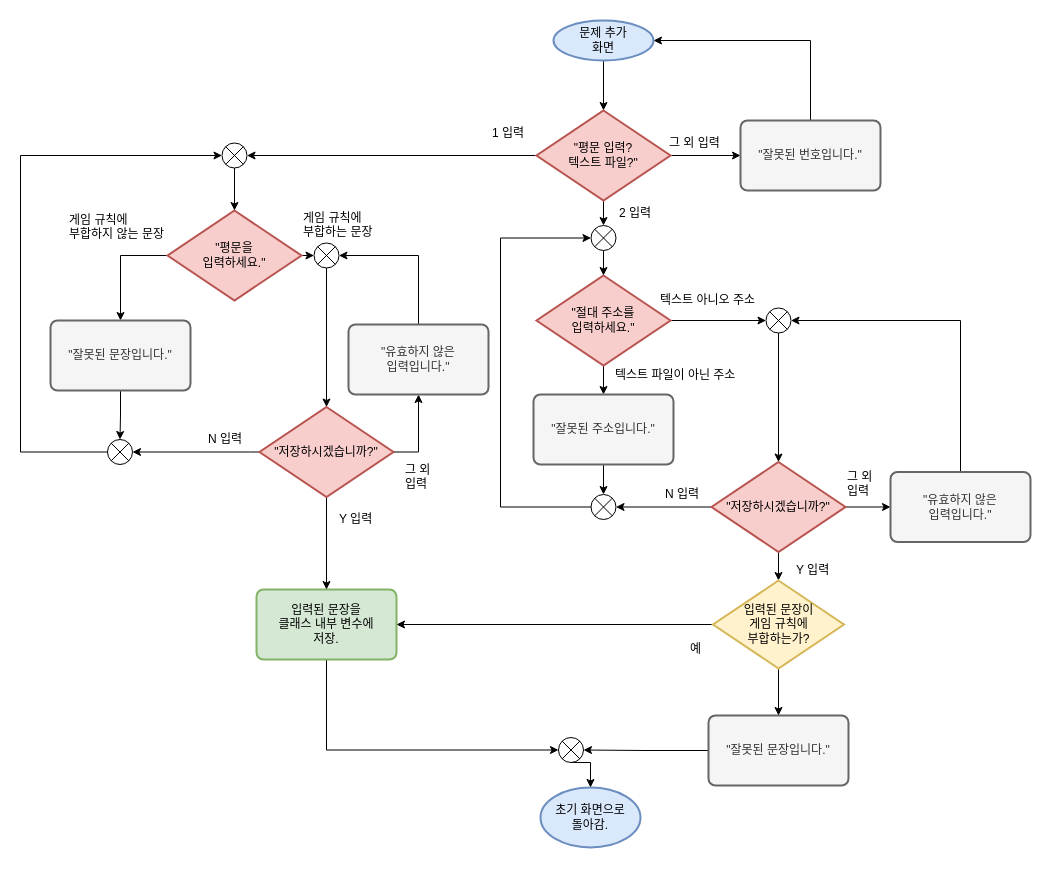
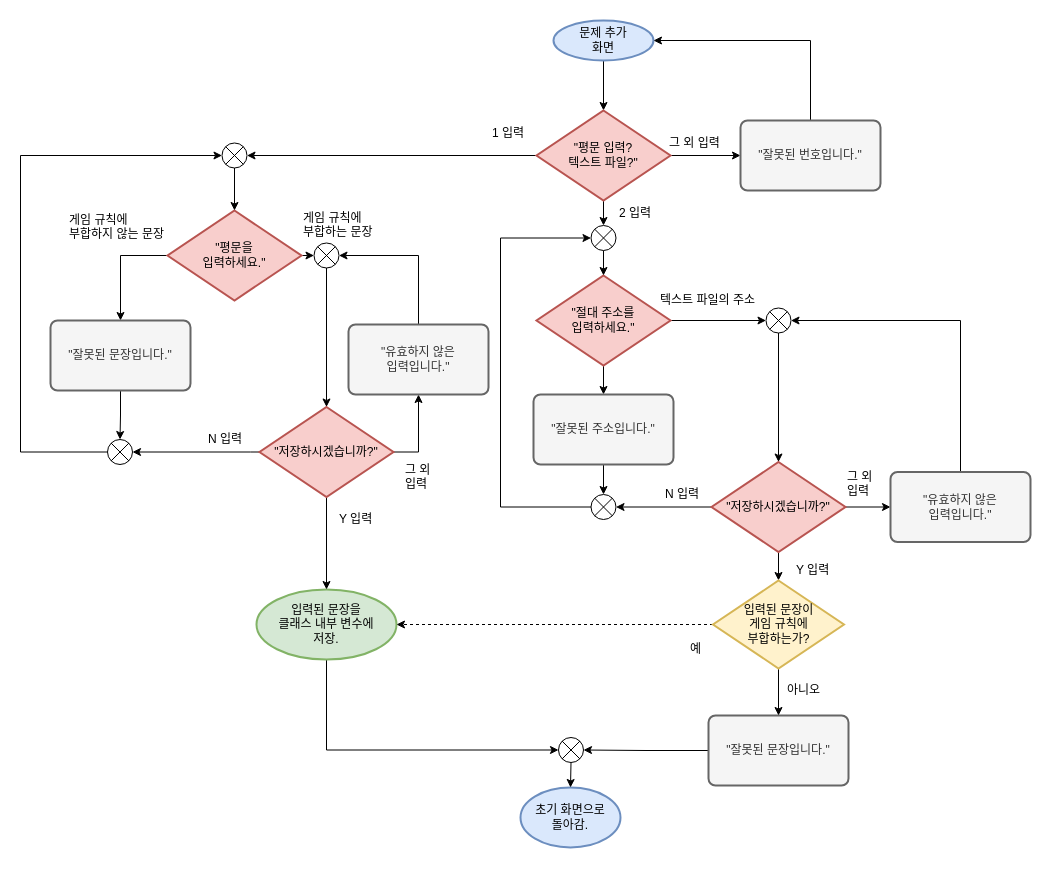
(712, 301) -> (712, 301)
(688, 376) -> none
(327, 625) -> (327, 625)
(557, 625) -> (557, 625)
none -> (811, 691)
(591, 818) -> (571, 818)
